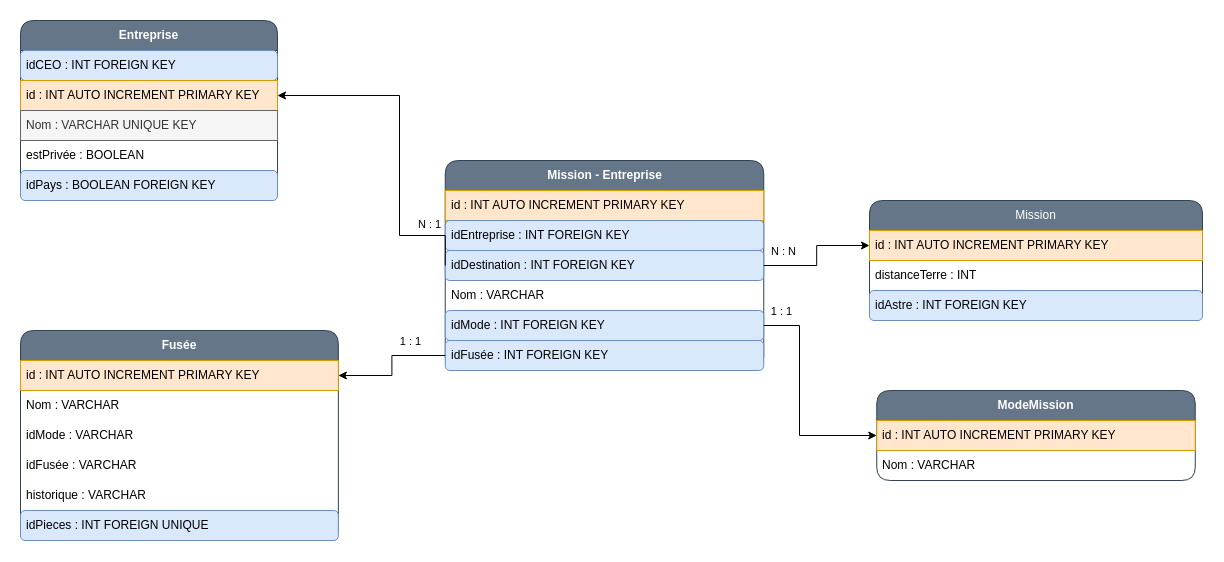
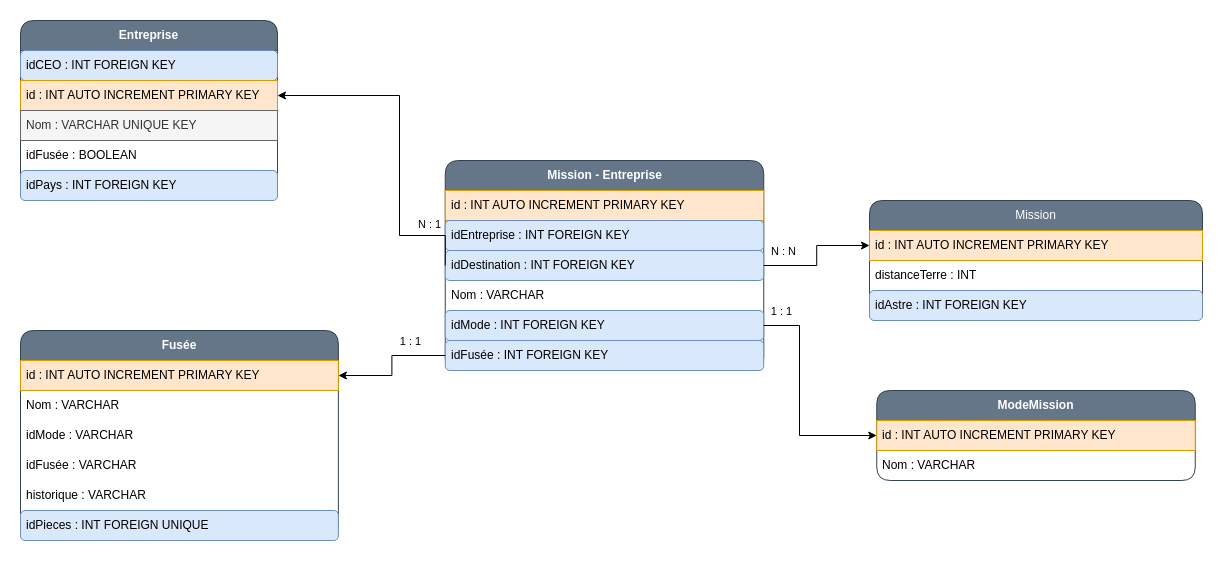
(84, 156) -> (77, 156)
(111, 186) -> (98, 186)
